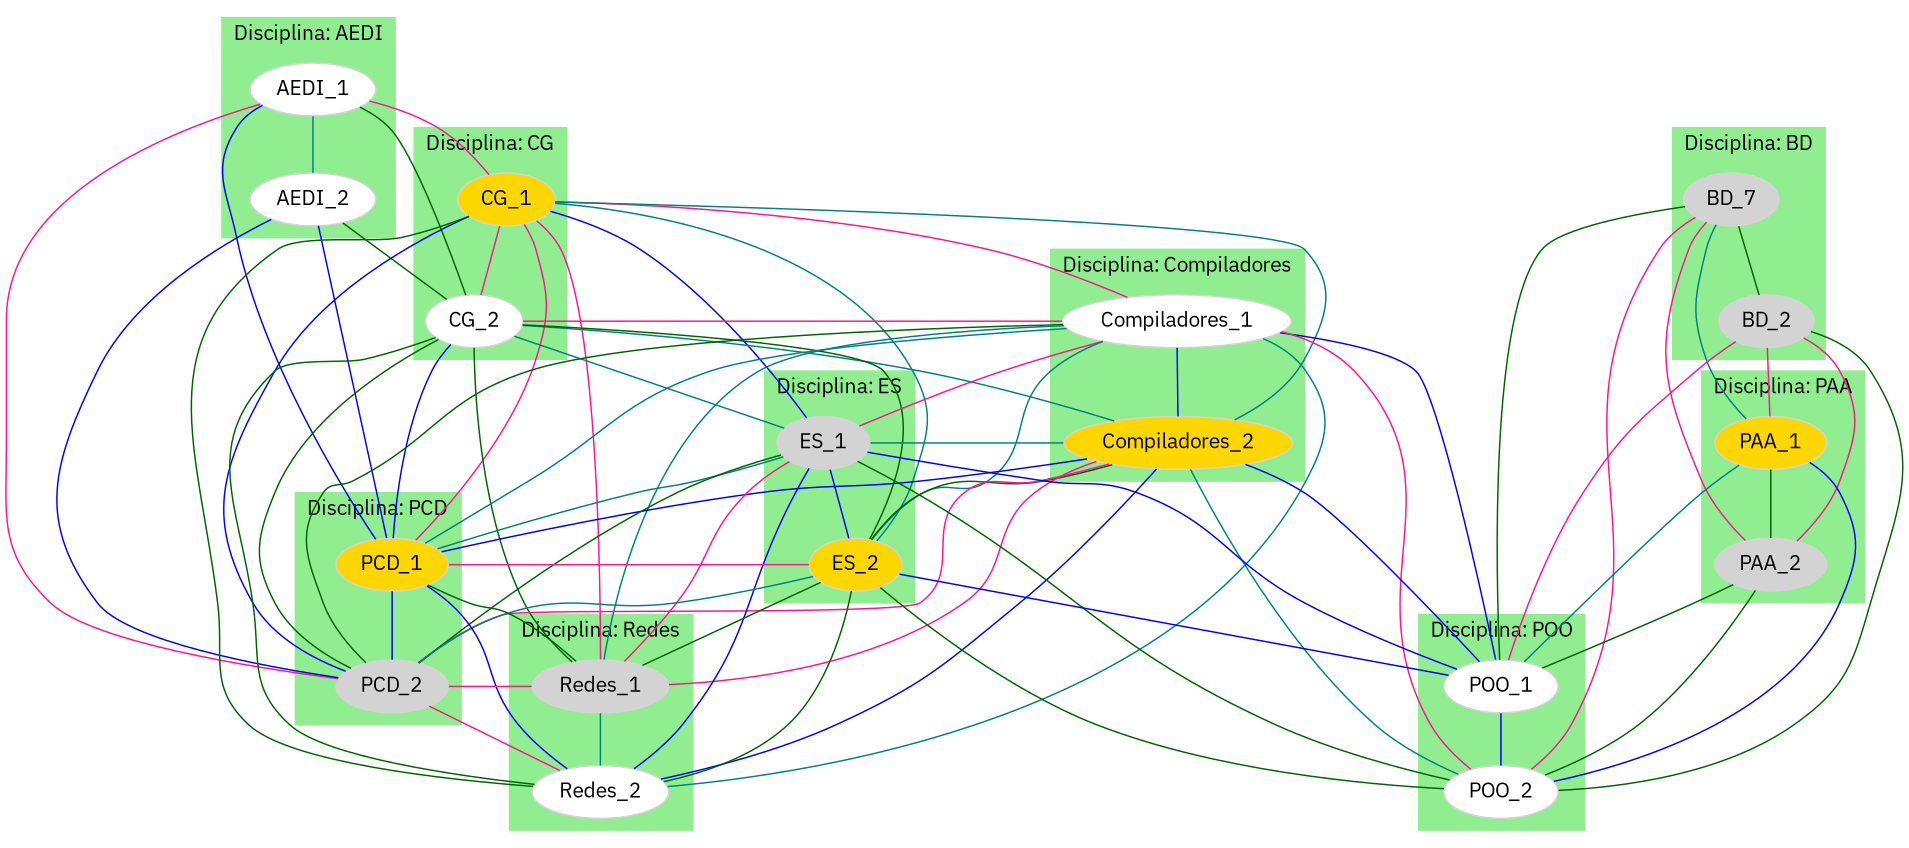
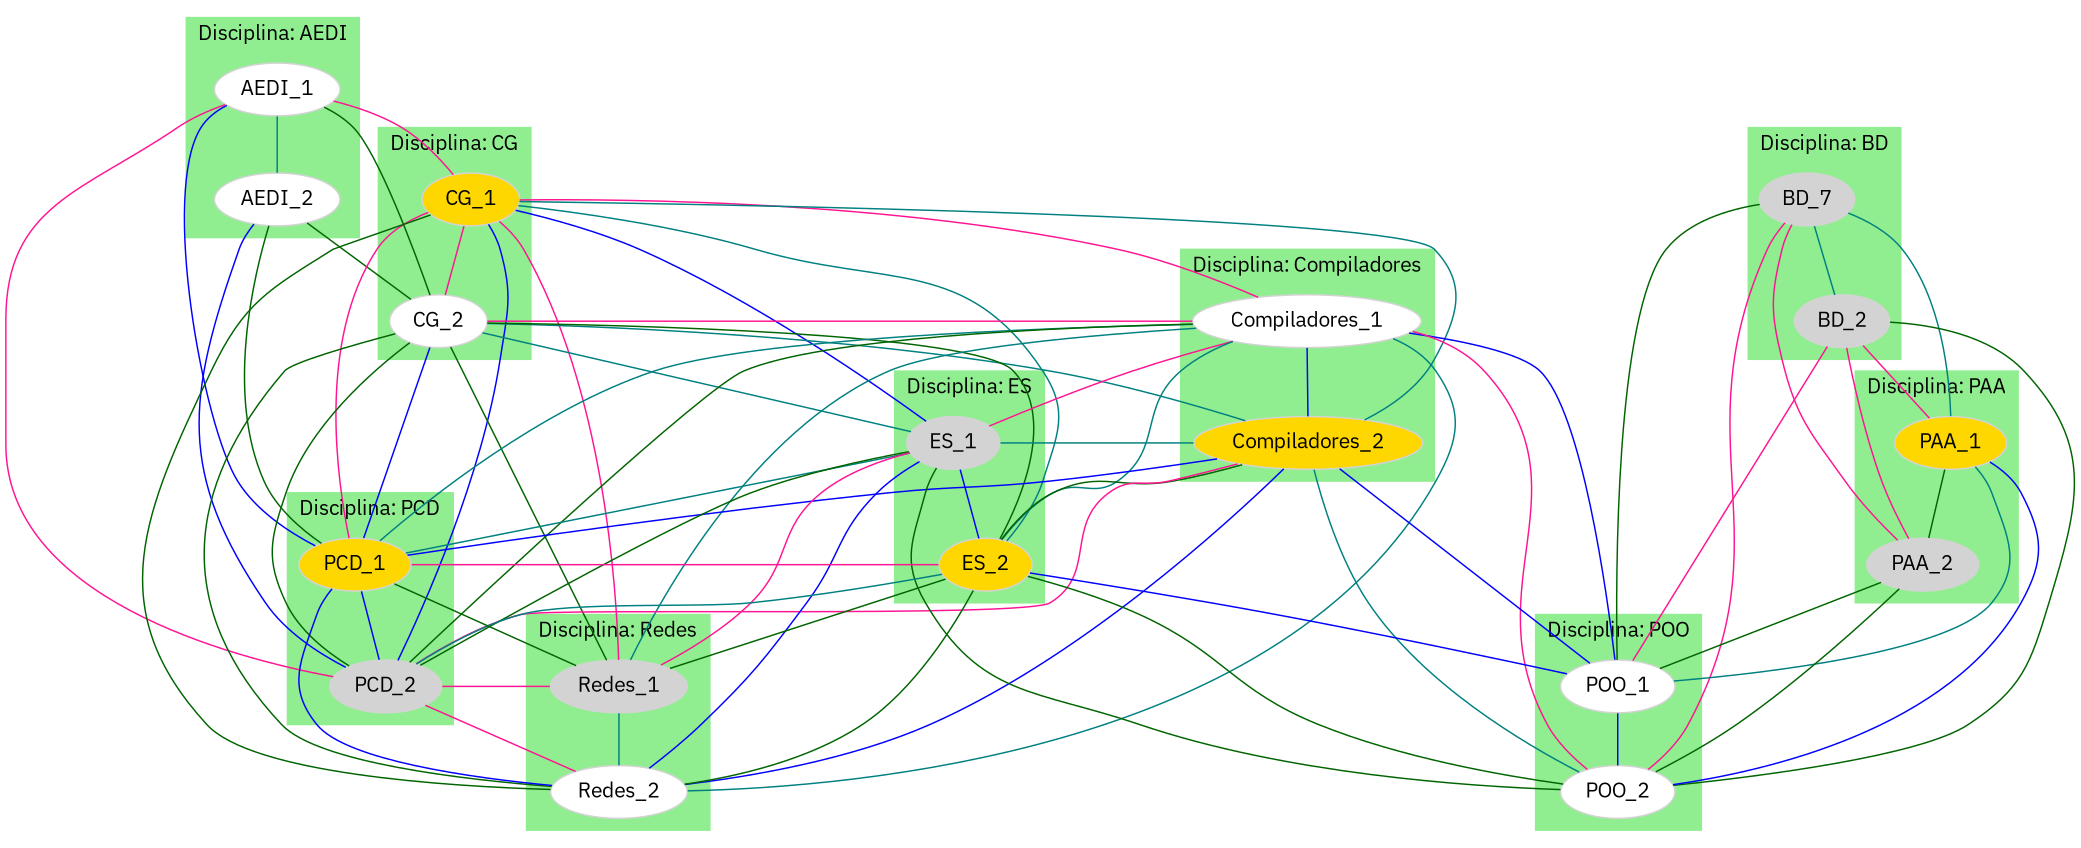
(1749, 261) -> (1825, 261)
(353, 382) -> (246, 396)
(1180, 513) -> none
(918, 629) -> none
